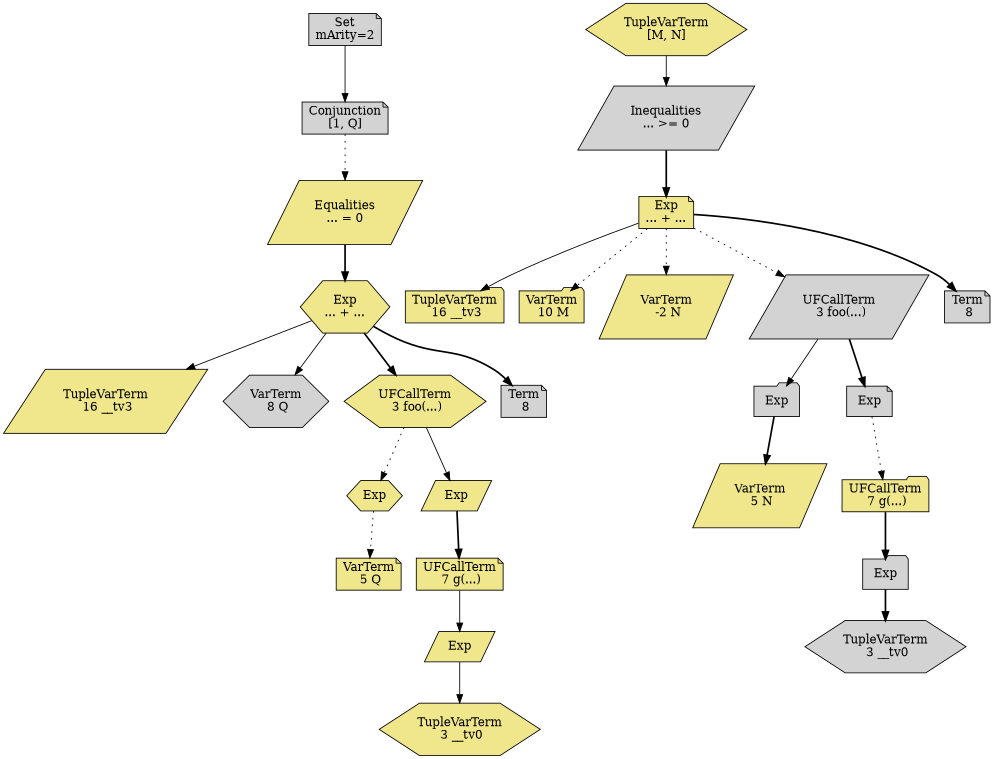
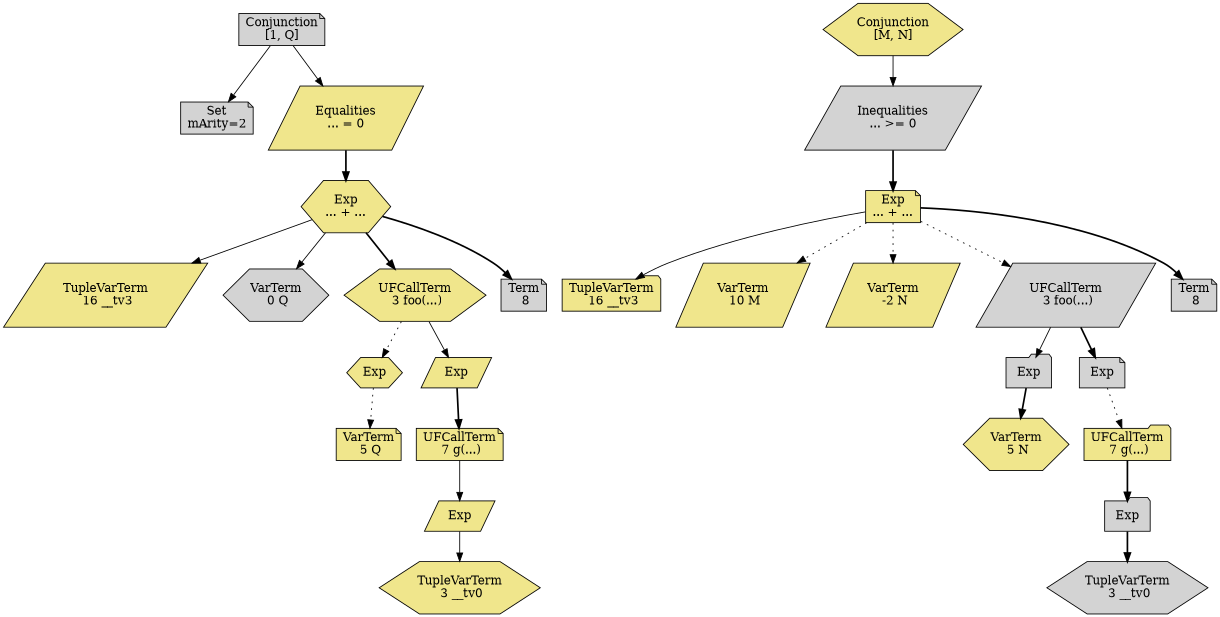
(666, 30) -> (893, 30)
(345, 70) -> (252, 70)
(345, 153) -> (306, 63)
(552, 307) -> (743, 295)
(276, 401) -> (276, 295)
(760, 496) -> (1016, 444)
